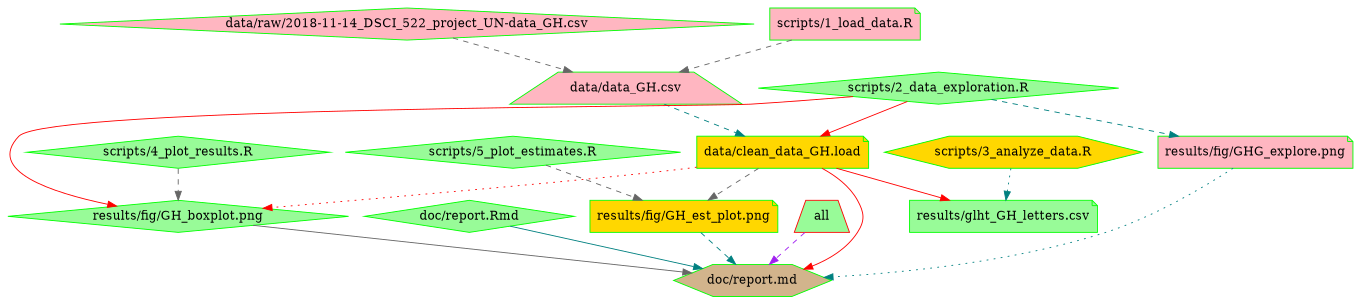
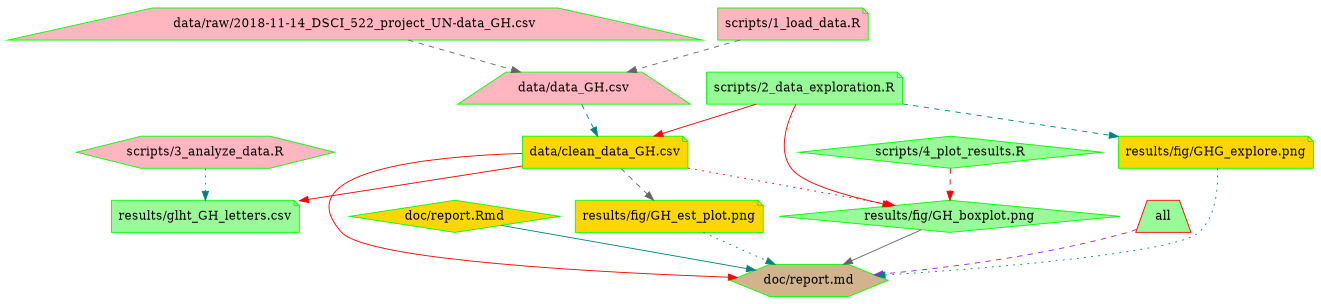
(407, 24) -> (355, 24)
(939, 88) -> (805, 88)
(513, 152) -> none
(783, 152) -> (605, 152)
(1013, 152) -> (205, 152)
(1255, 152) -> (1216, 152)
(178, 180) -> (950, 180)
(469, 216) -> (455, 216)
(715, 245) -> (735, 247)
